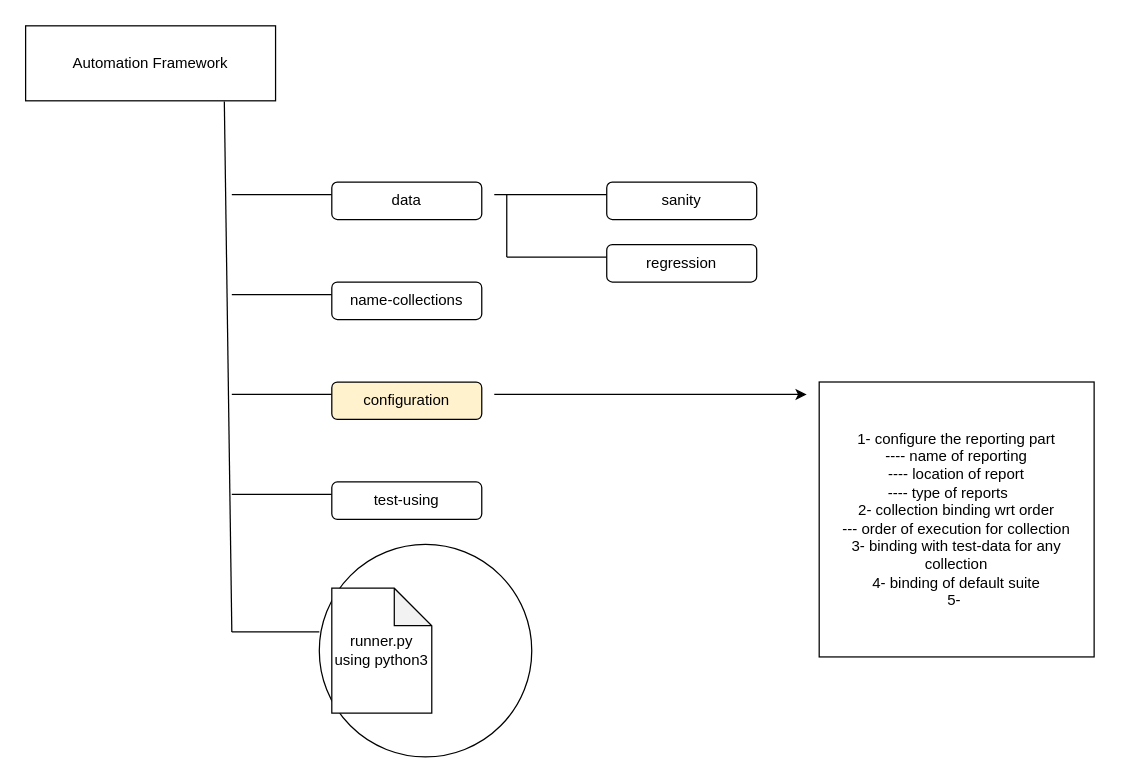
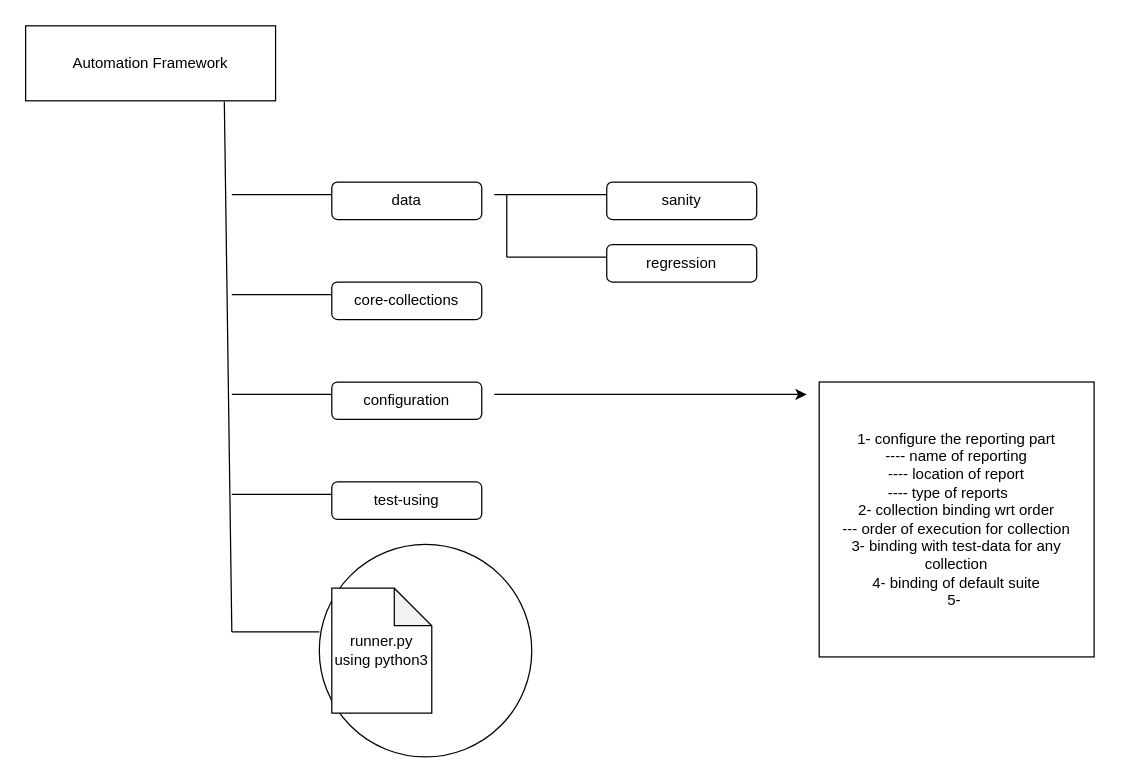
(407, 301) -> (407, 301)
(407, 401) -> (407, 401)
